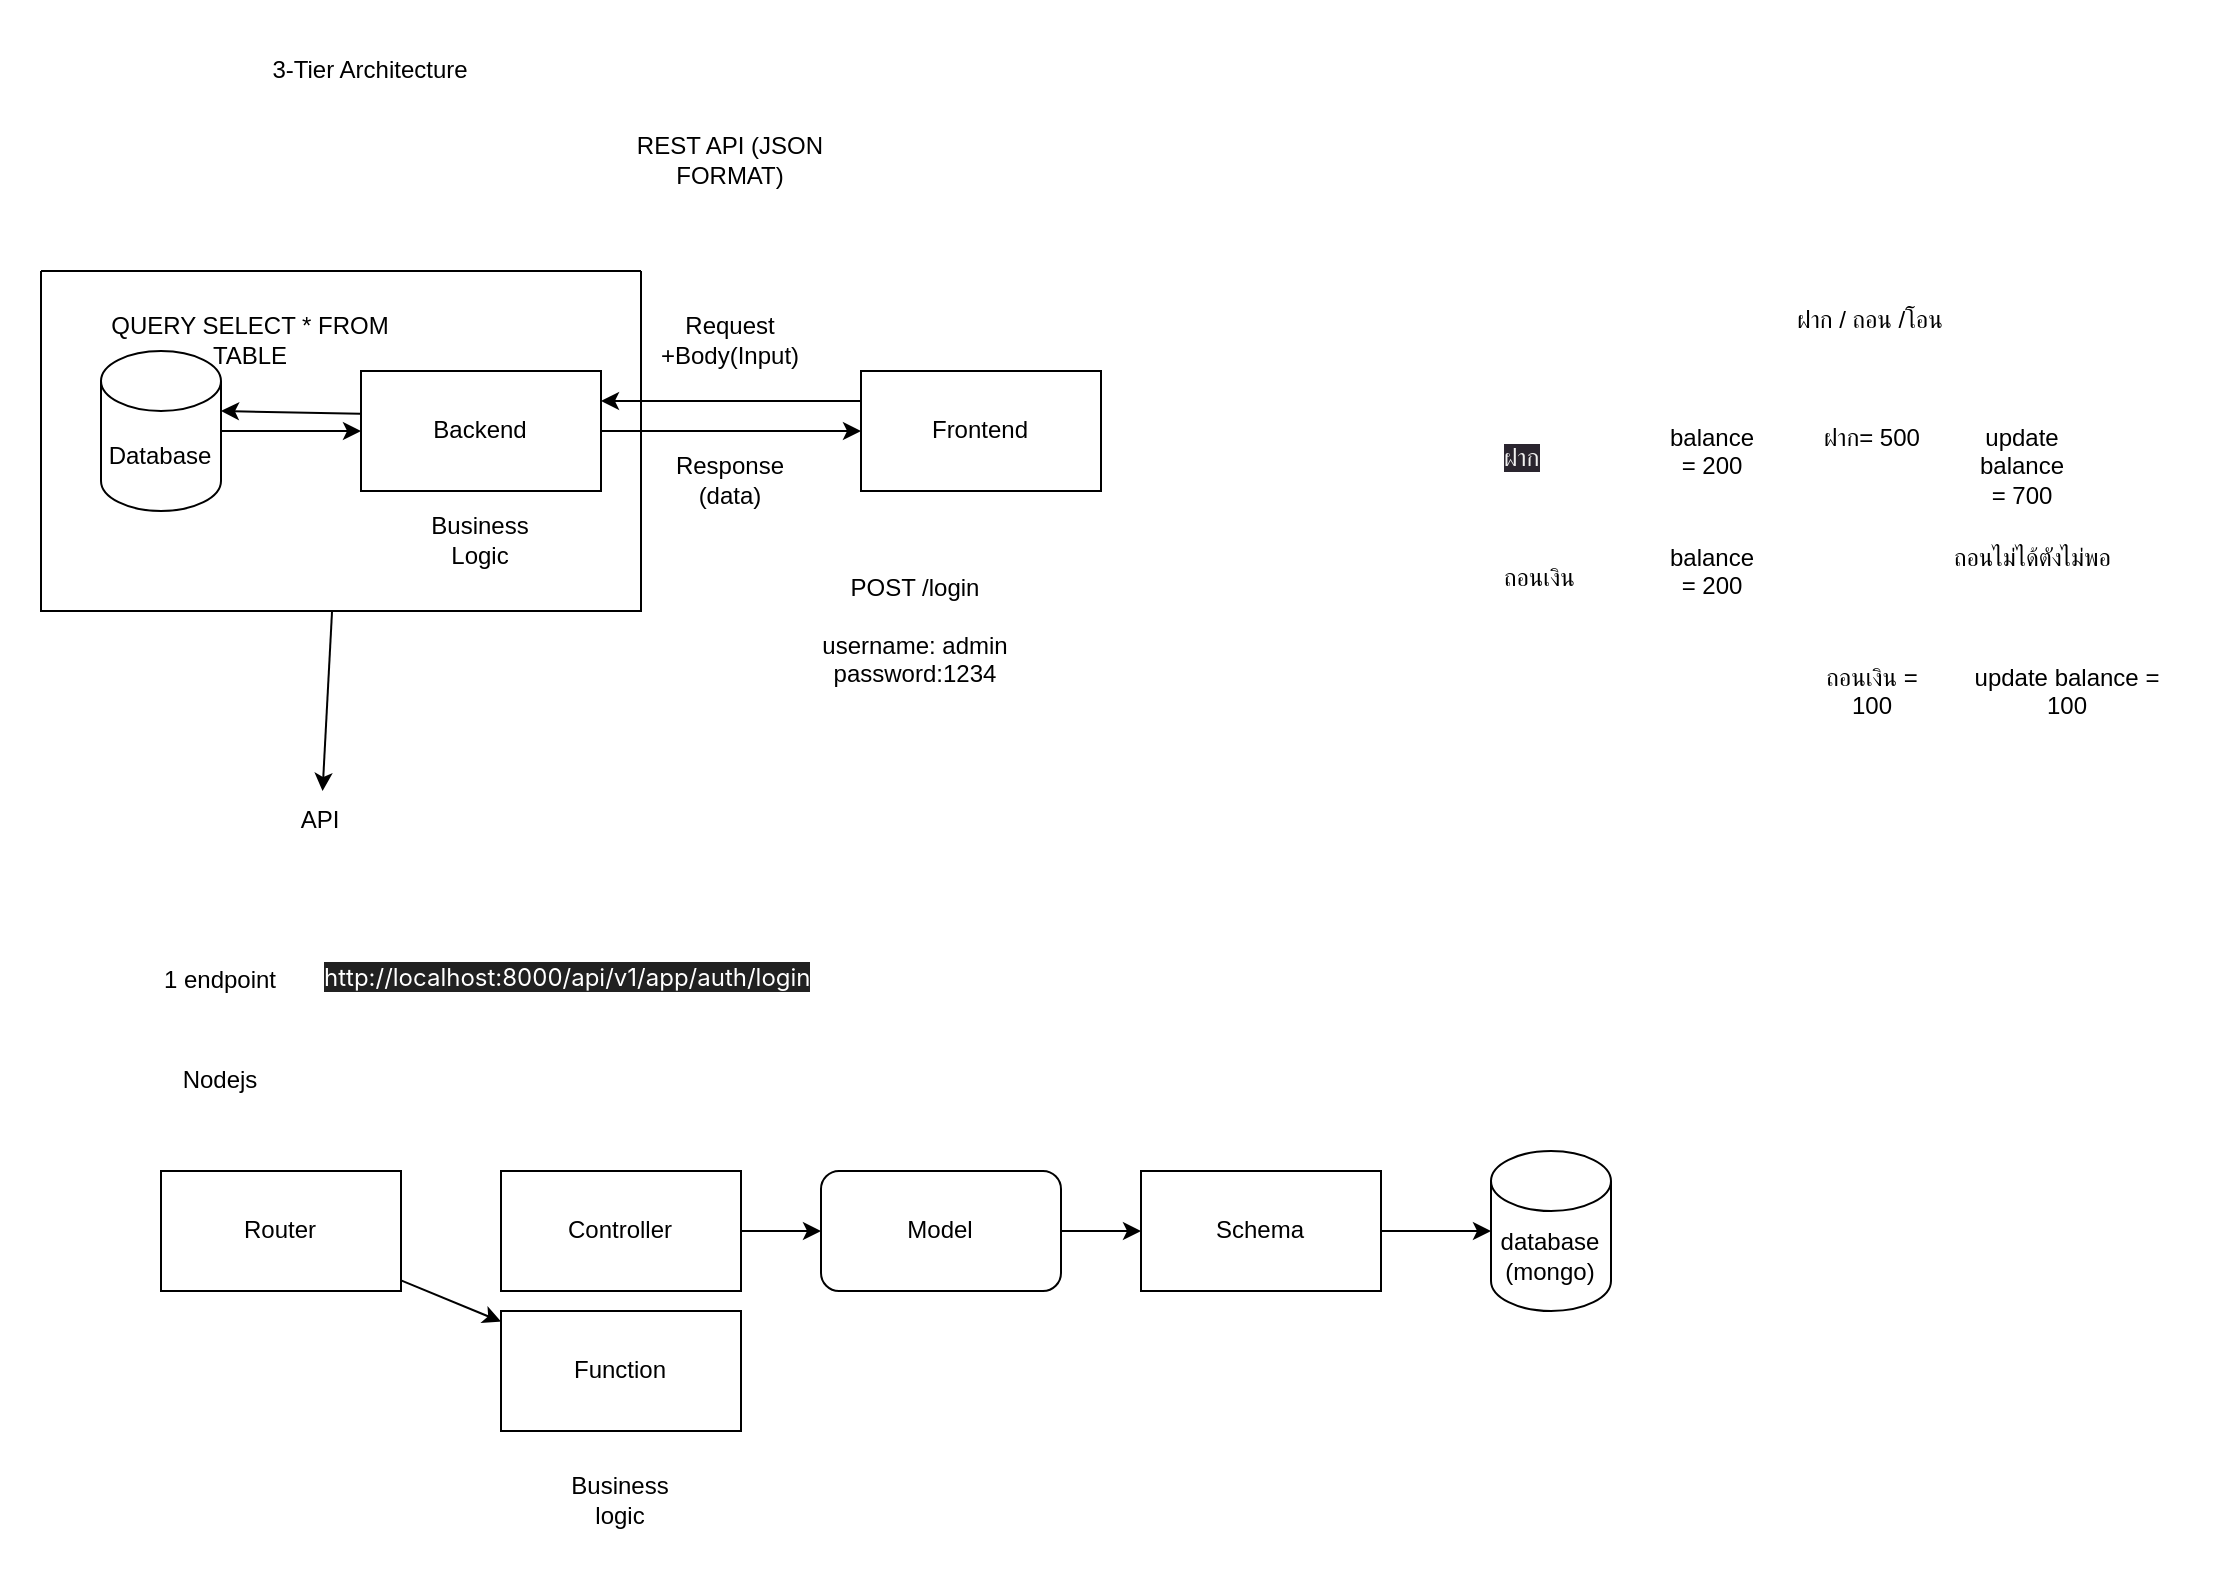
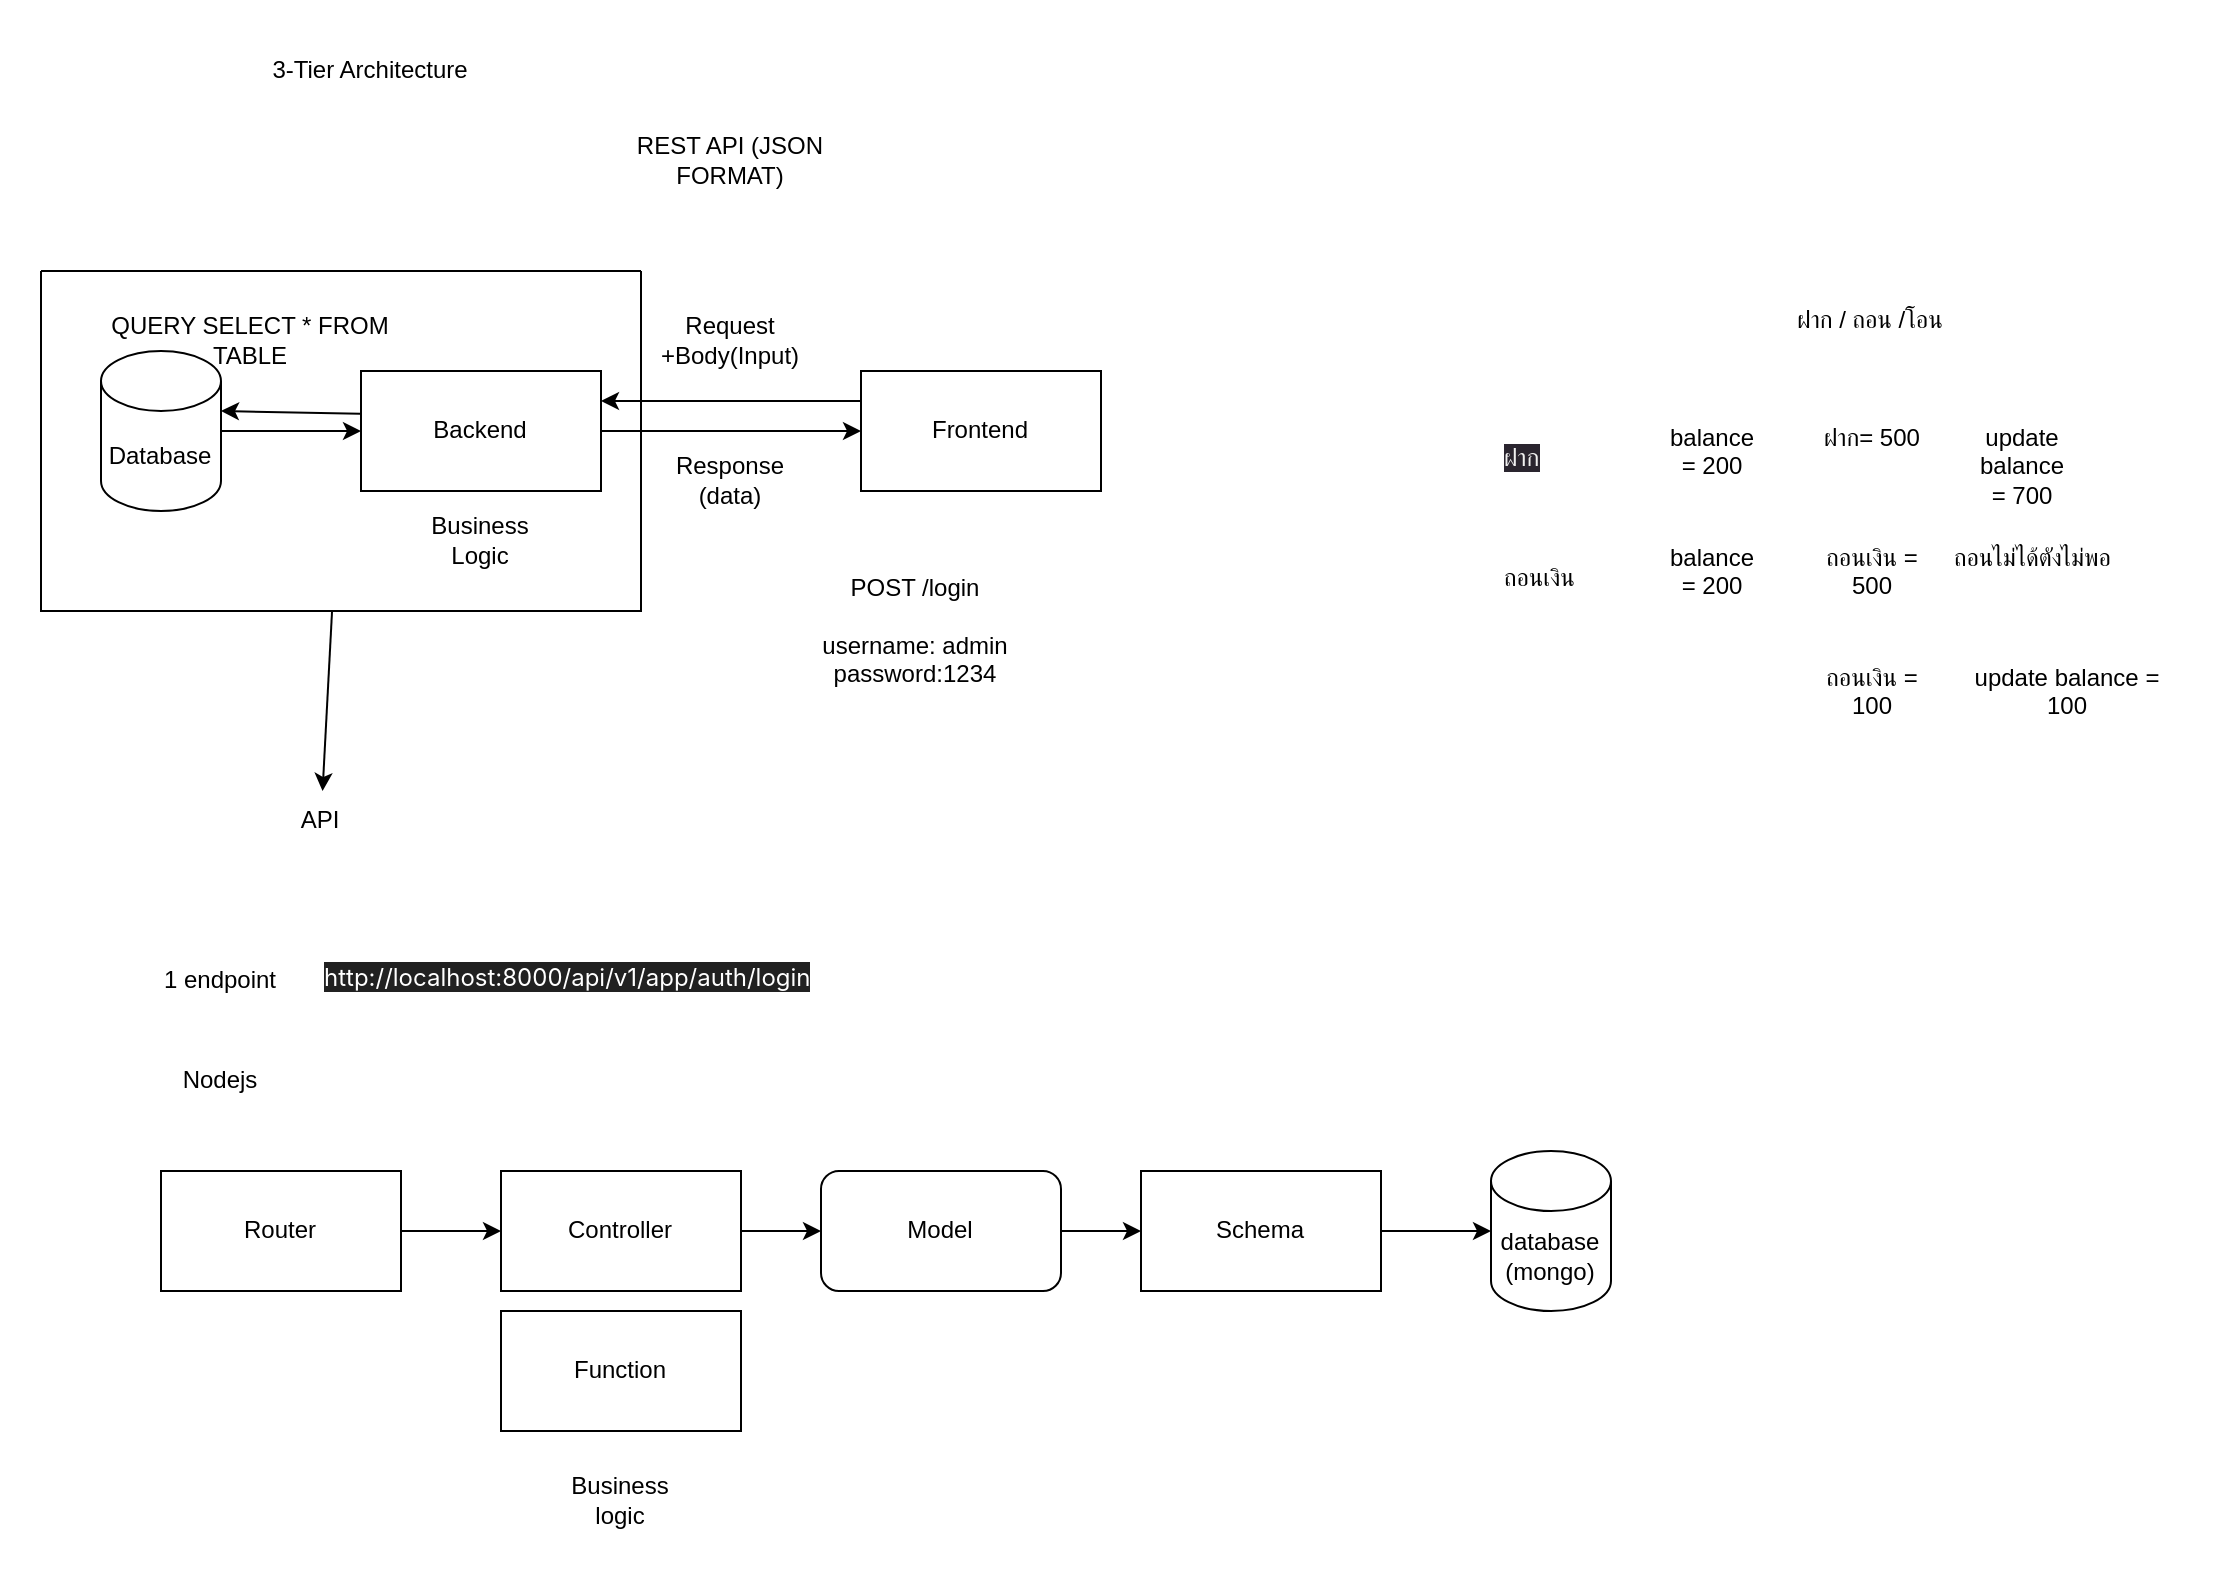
none -> (1871, 571)
(445, 1298) -> (444, 1231)
